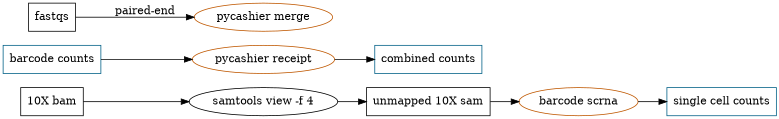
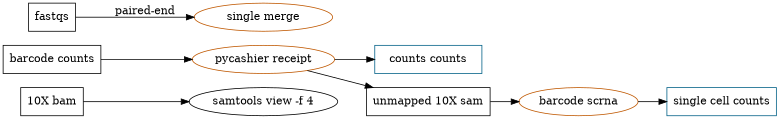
(263, 17) -> (263, 17)
(52, 59) -> (52, 59)
(428, 59) -> (428, 59)
(348, 102) -> (336, 78)
